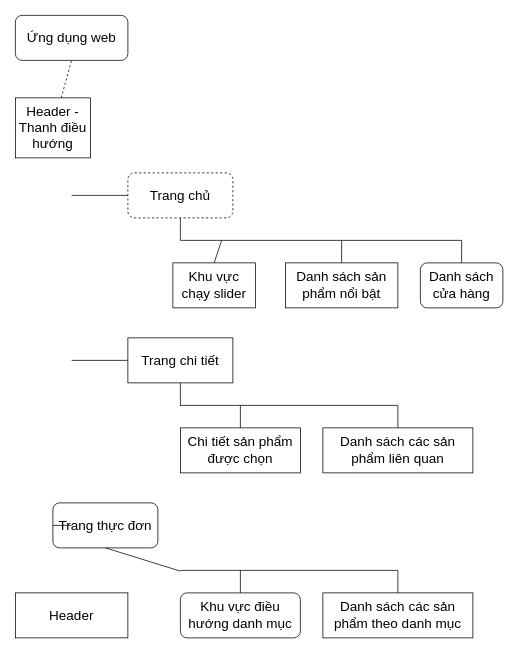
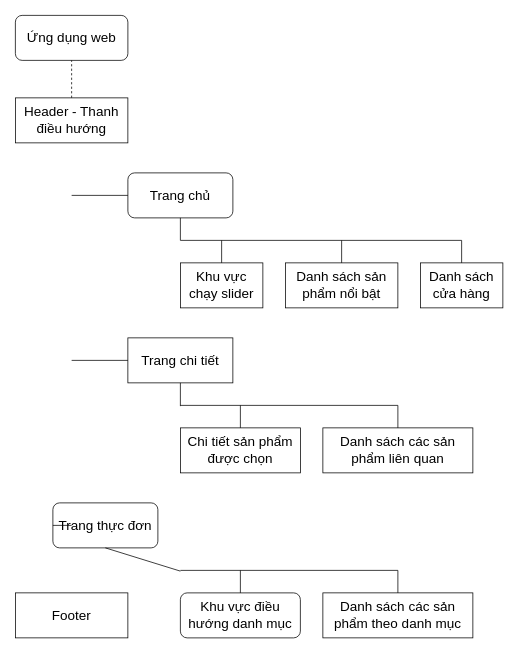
(53, 128) -> (72, 120)
(180, 195) -> (180, 195)
(214, 285) -> (222, 285)
(462, 285) -> (462, 285)
(72, 615) -> (72, 615)
